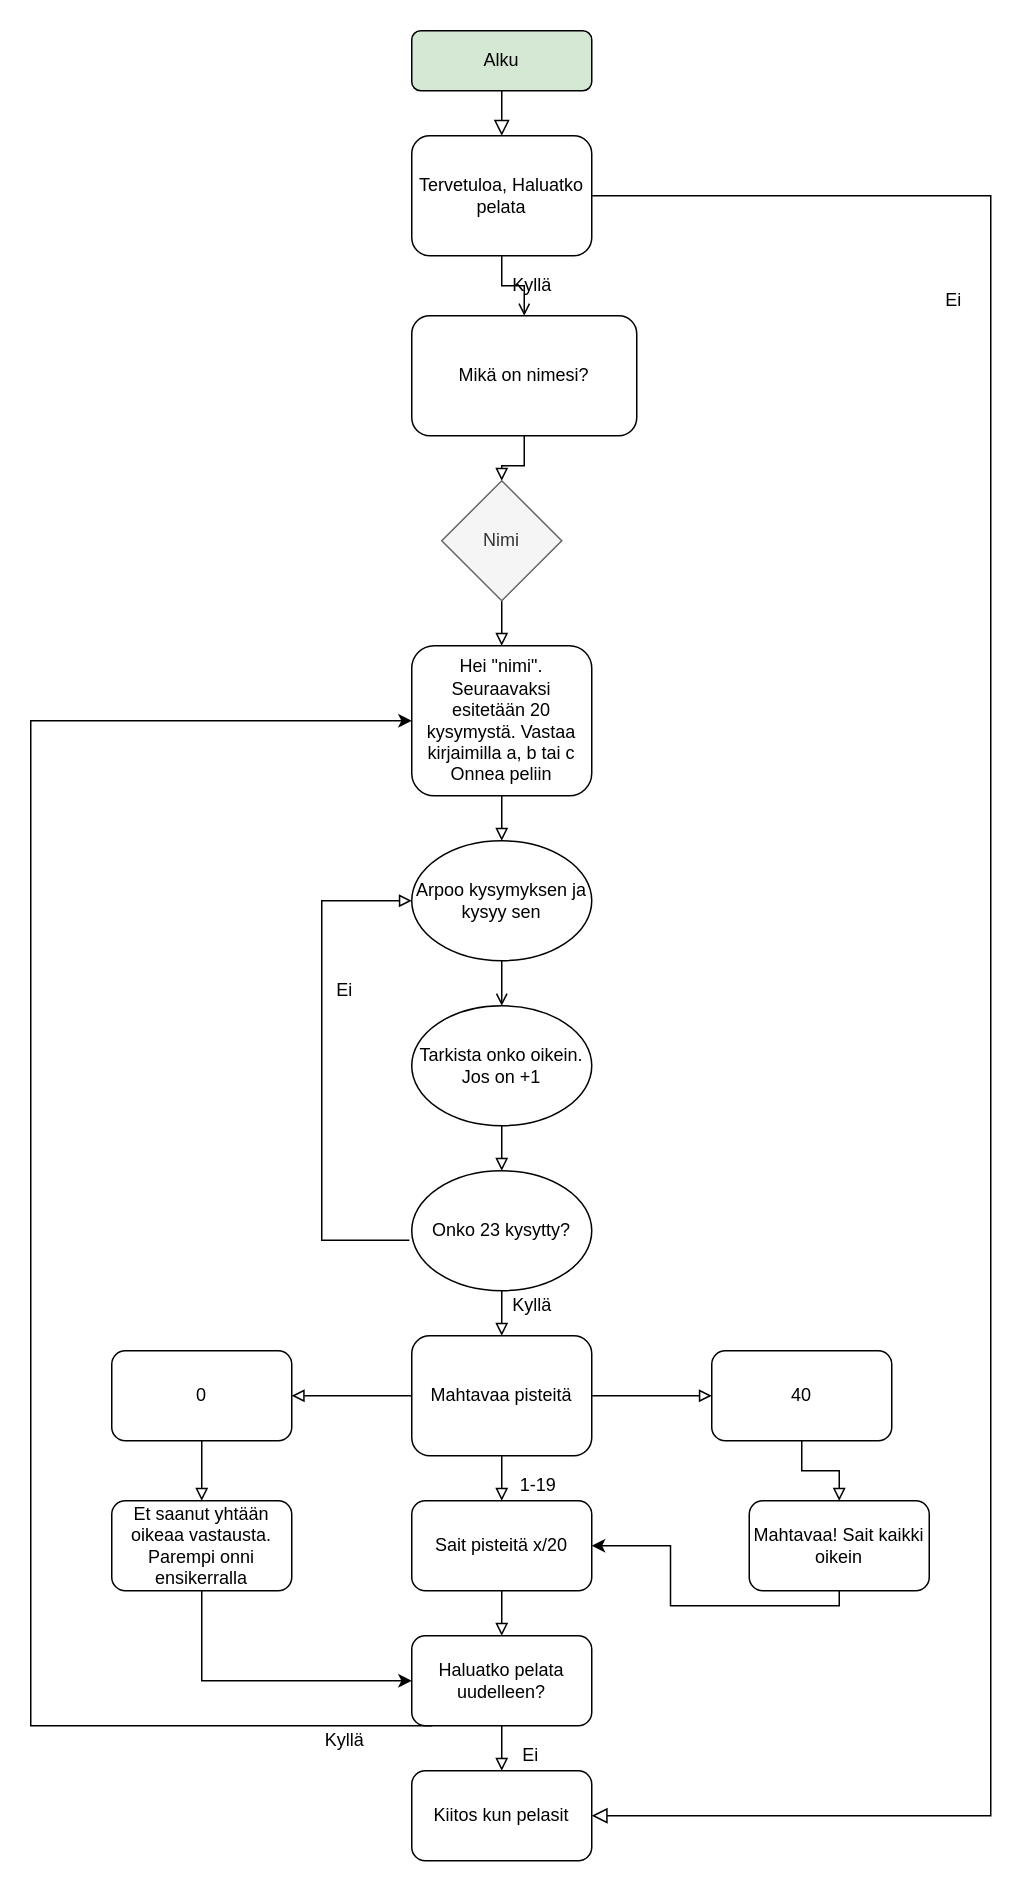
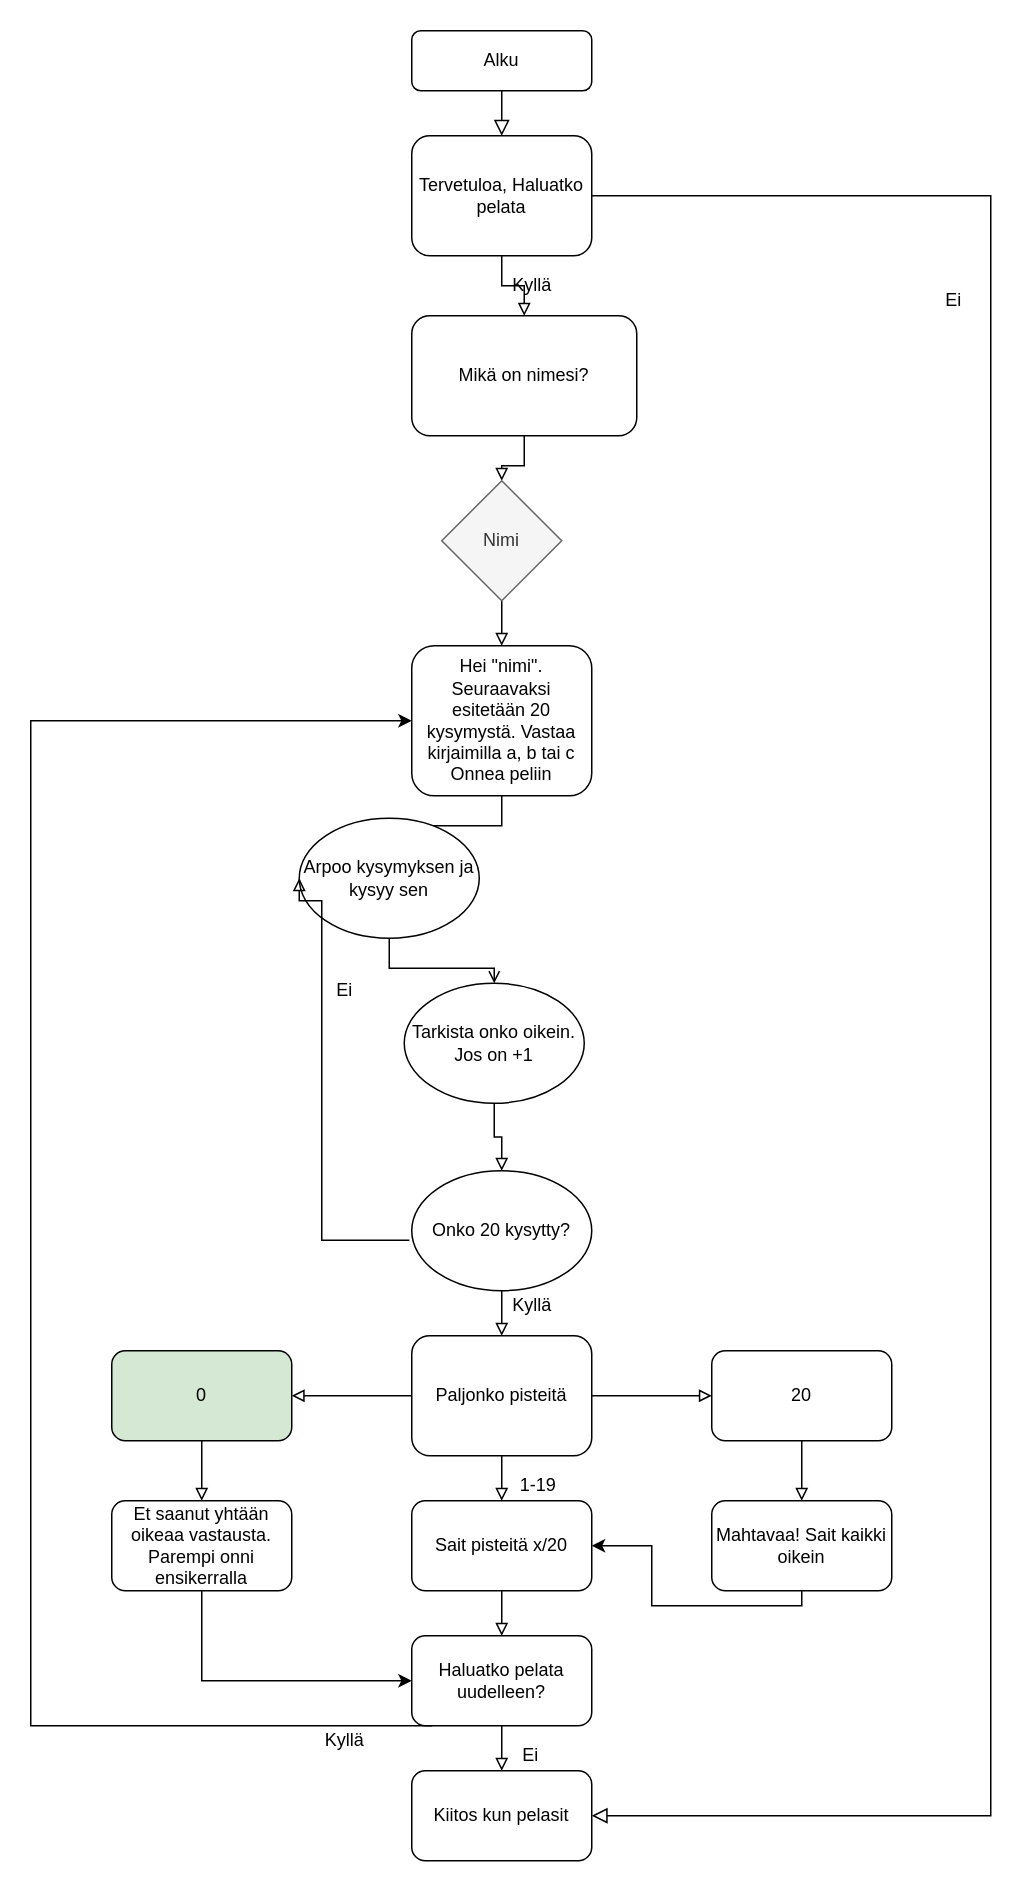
(502, 61) -> (502, 61)
(524, 306) -> (524, 303)
(502, 901) -> (389, 878)
(502, 1066) -> (494, 1043)
(502, 1231) -> (502, 1231)
(202, 1396) -> (202, 1396)
(502, 1396) -> (502, 1396)
(802, 1396) -> (802, 1396)
(839, 1546) -> (802, 1546)
